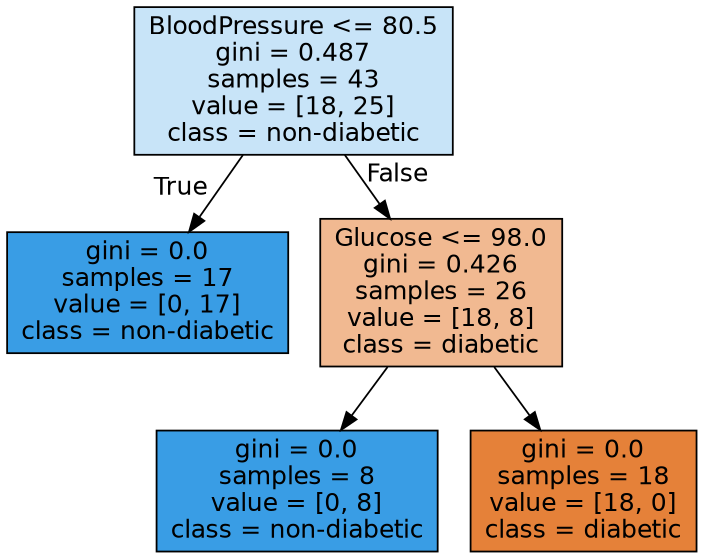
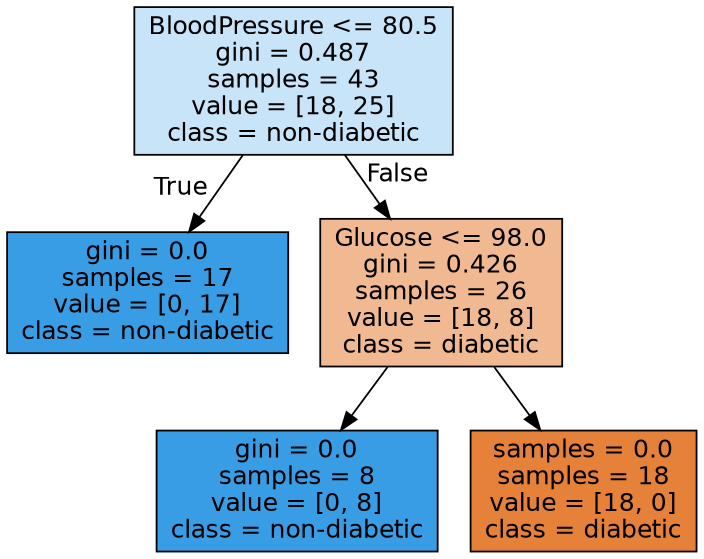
(584, 491) -> (584, 491)
